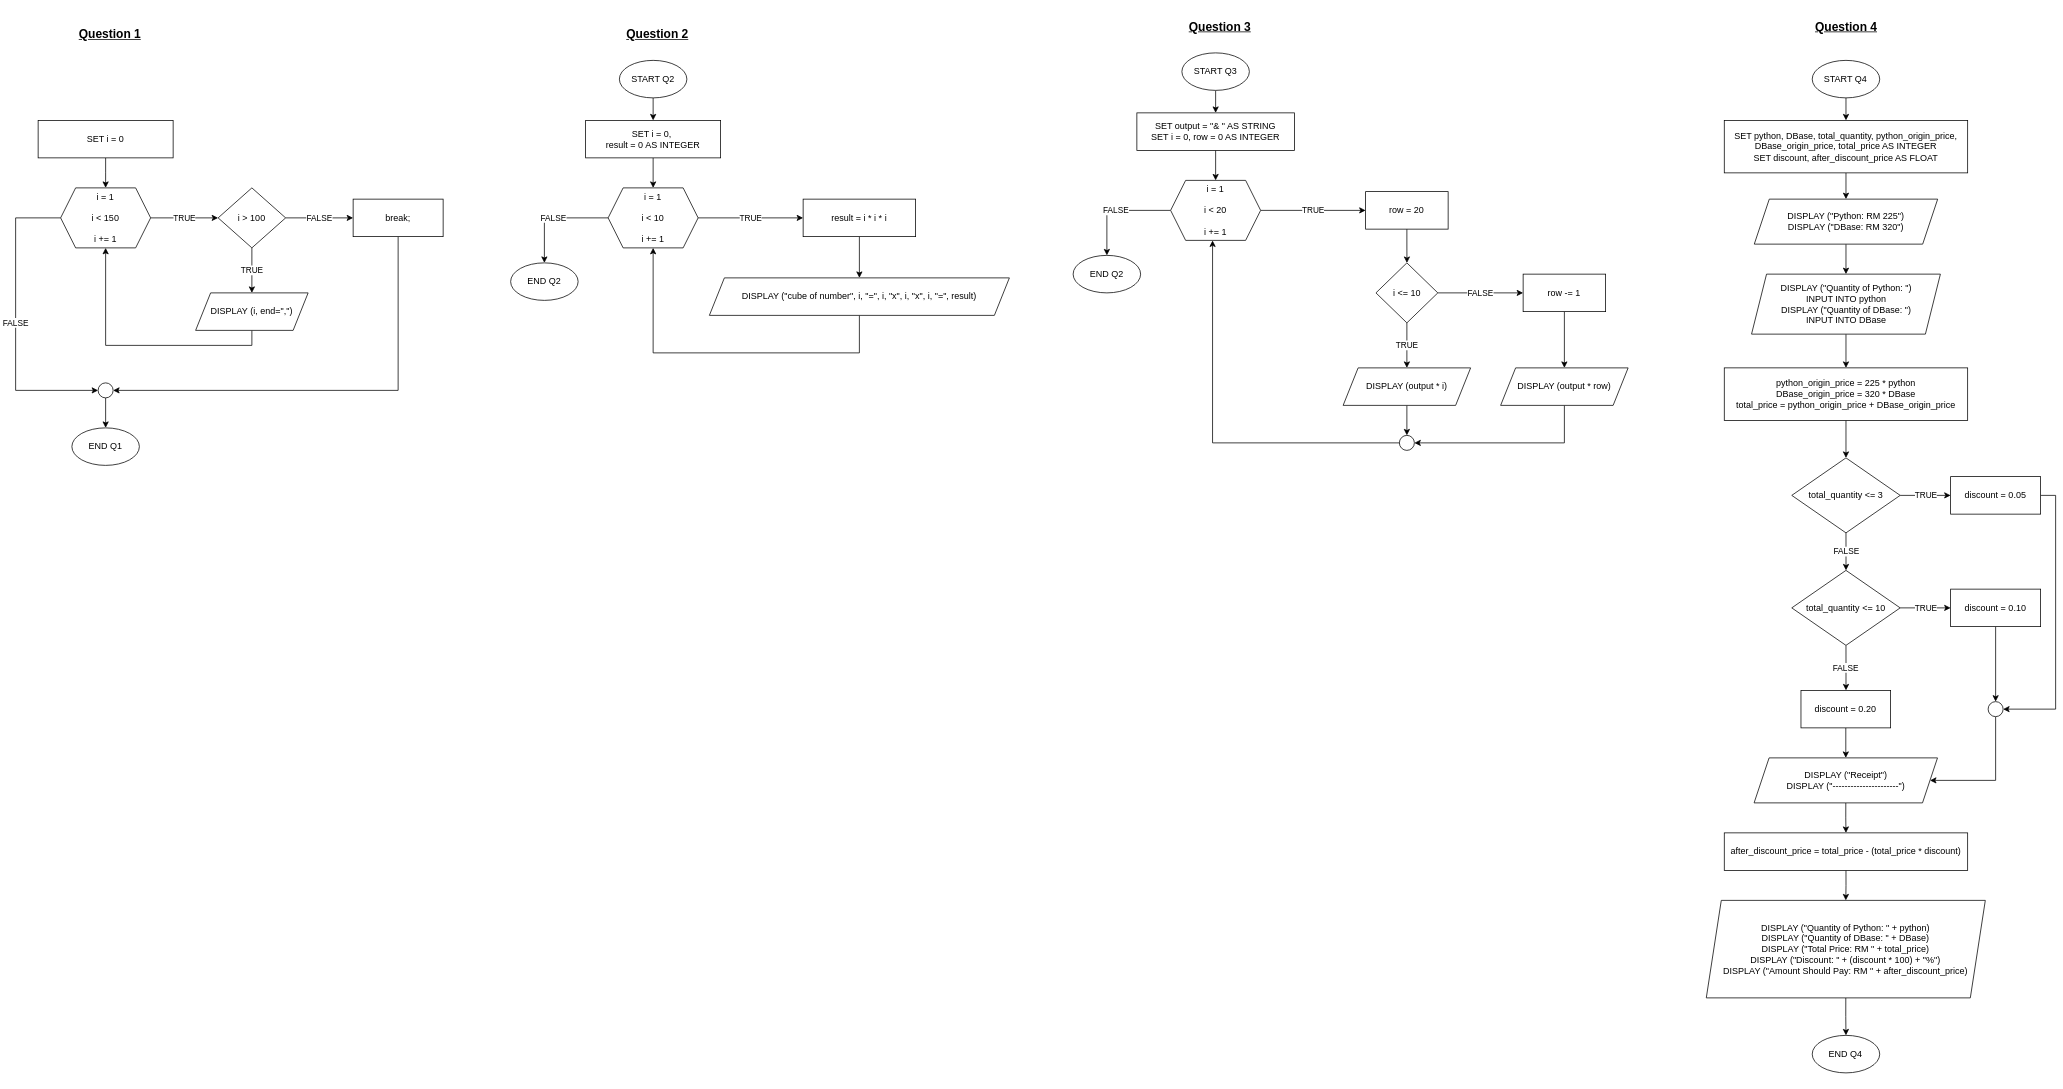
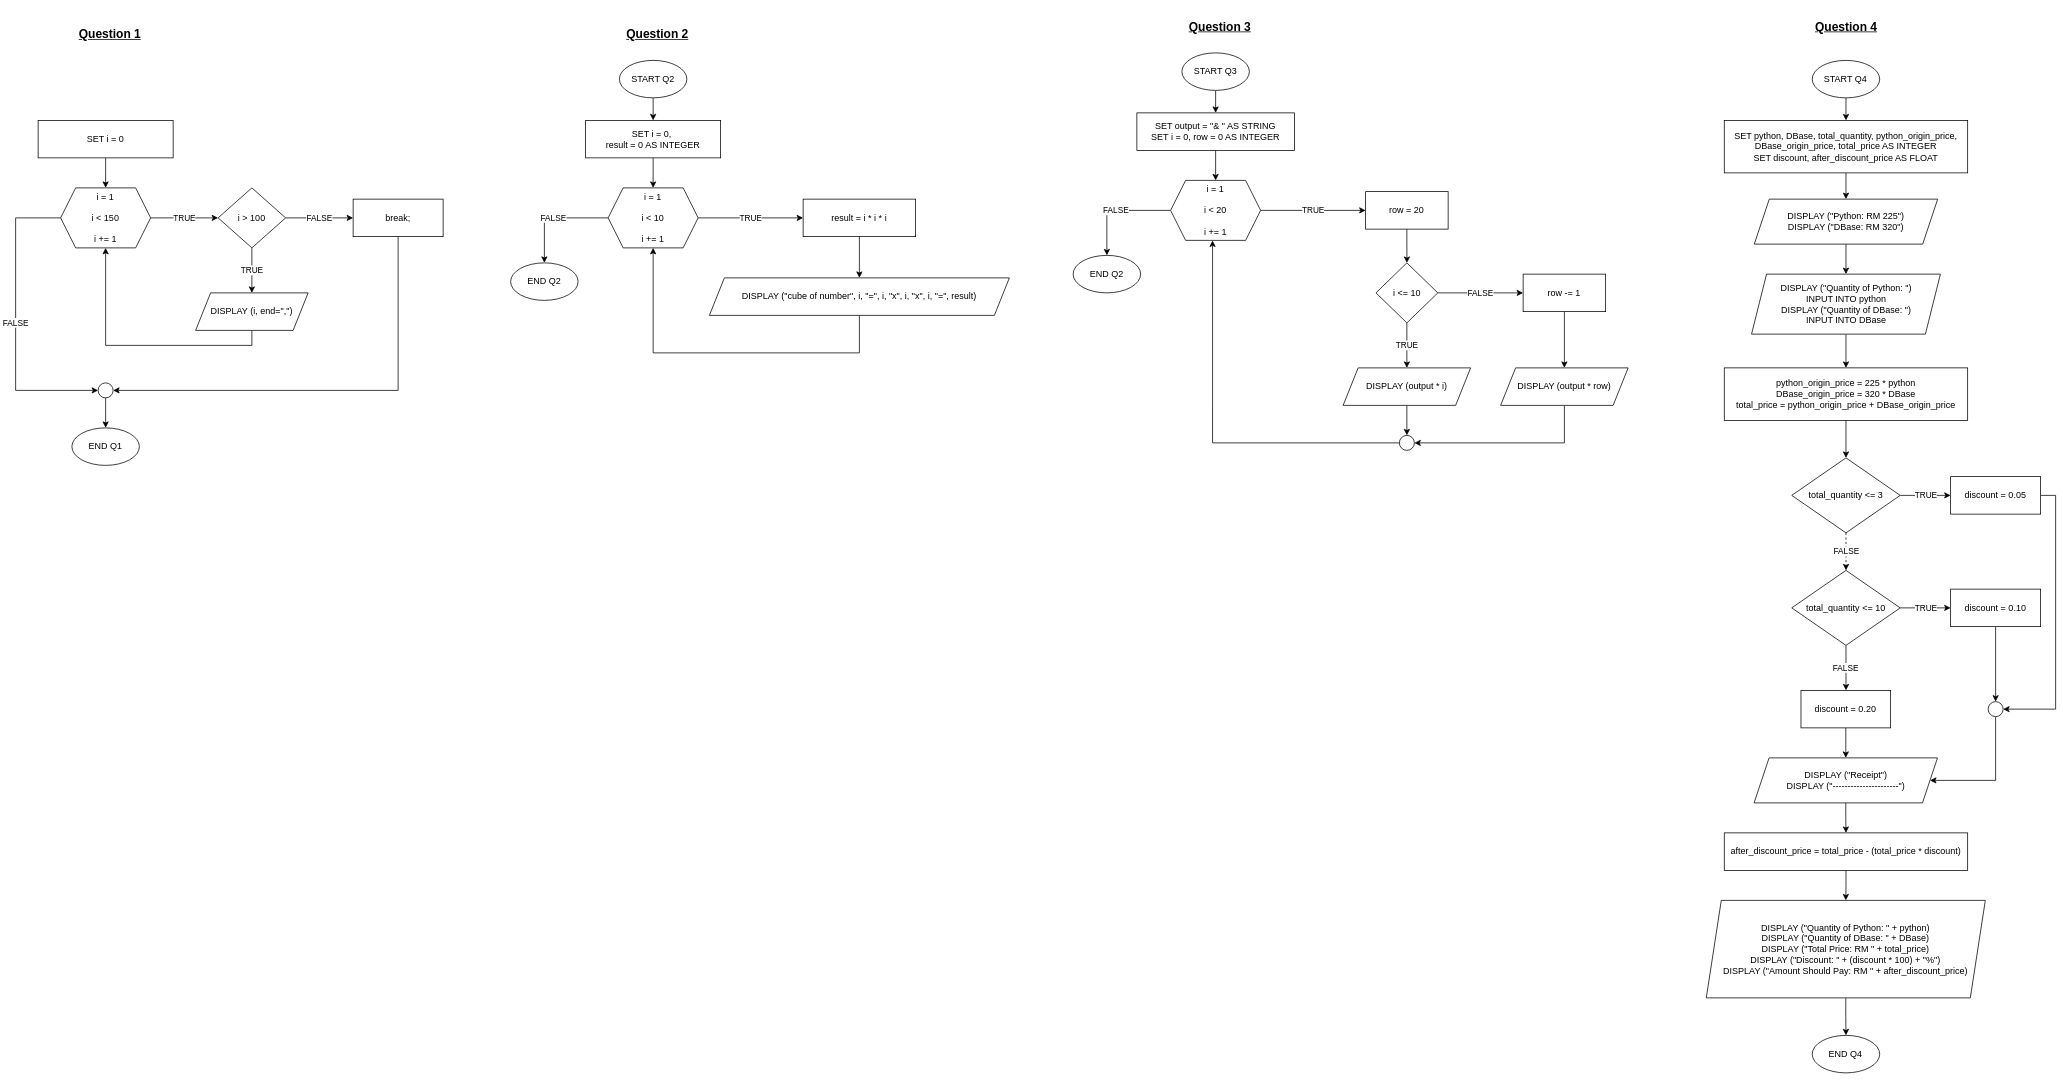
(1846, 540) -> (1846, 540)
